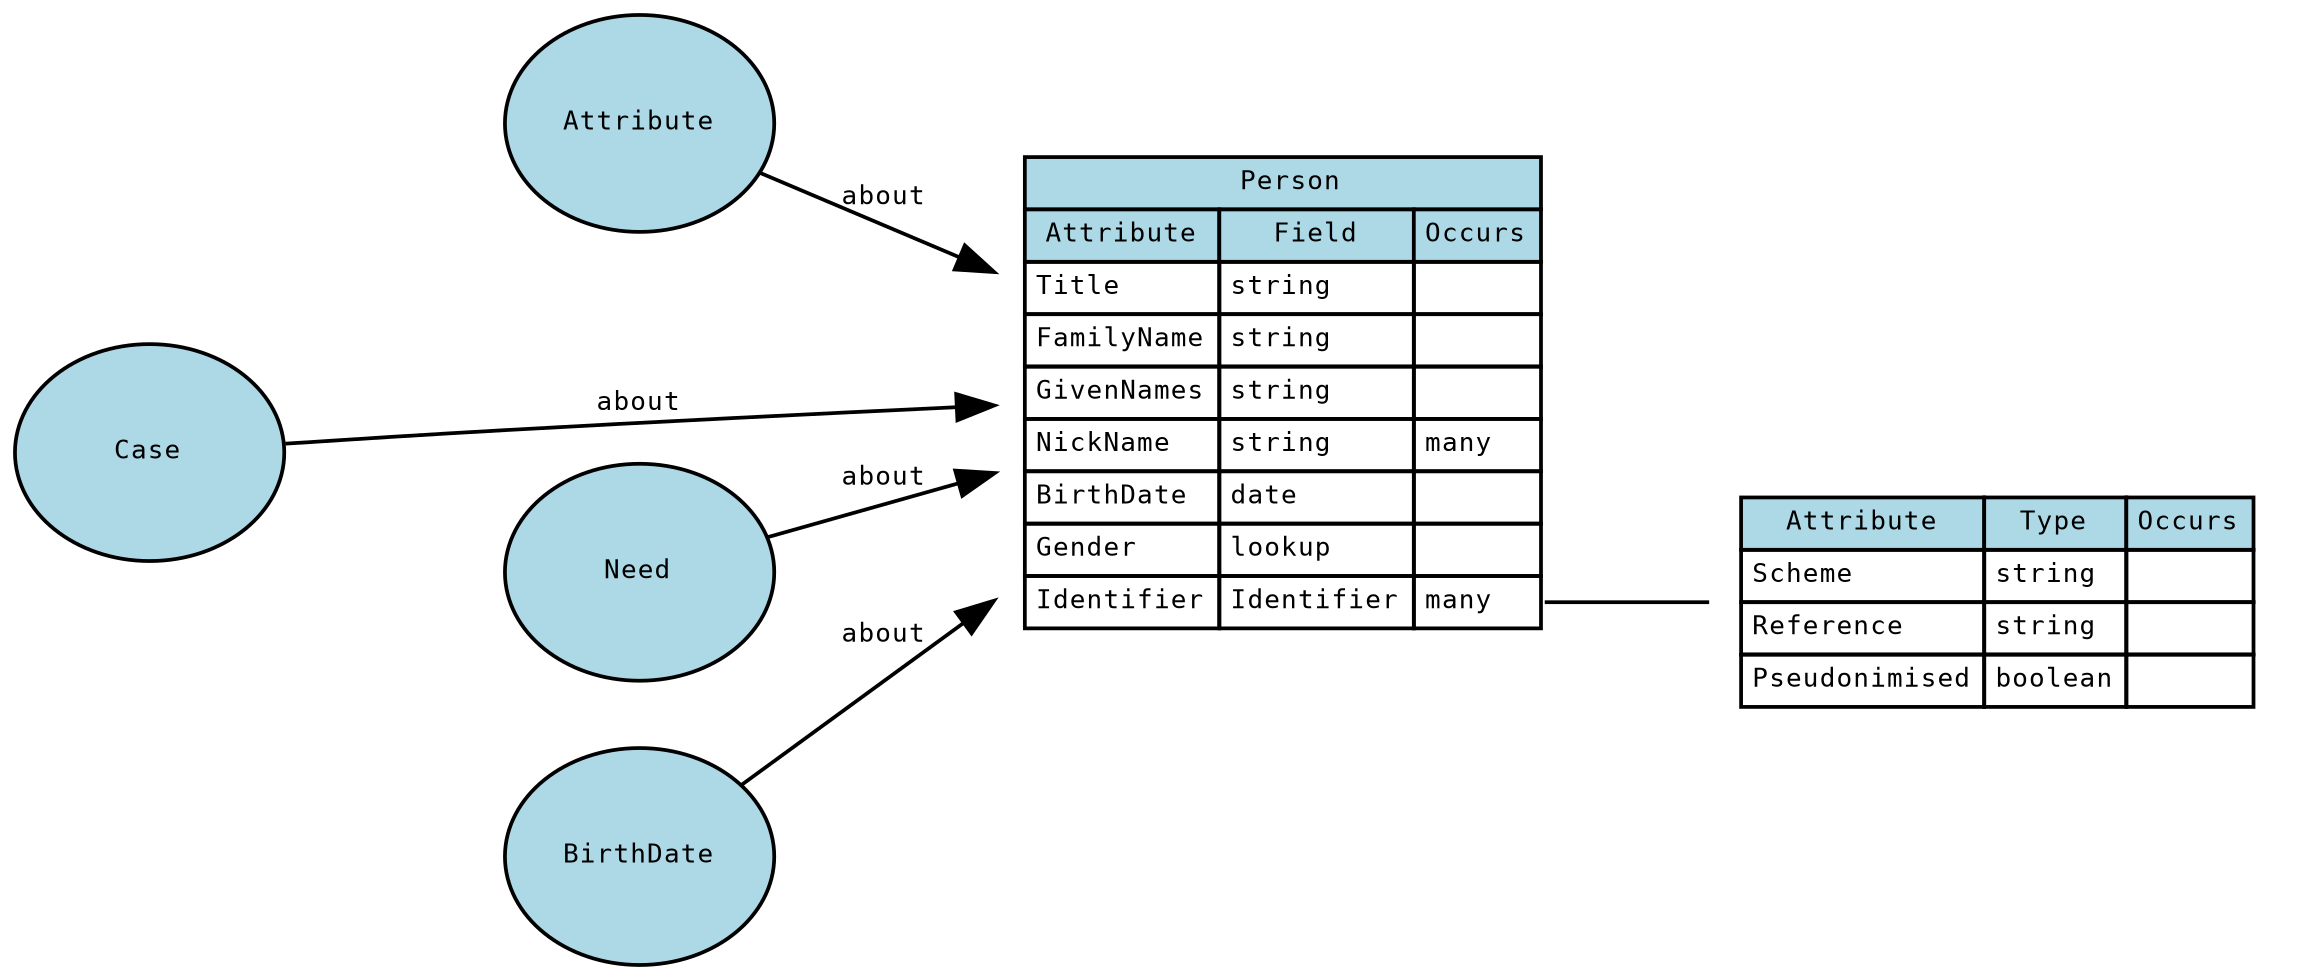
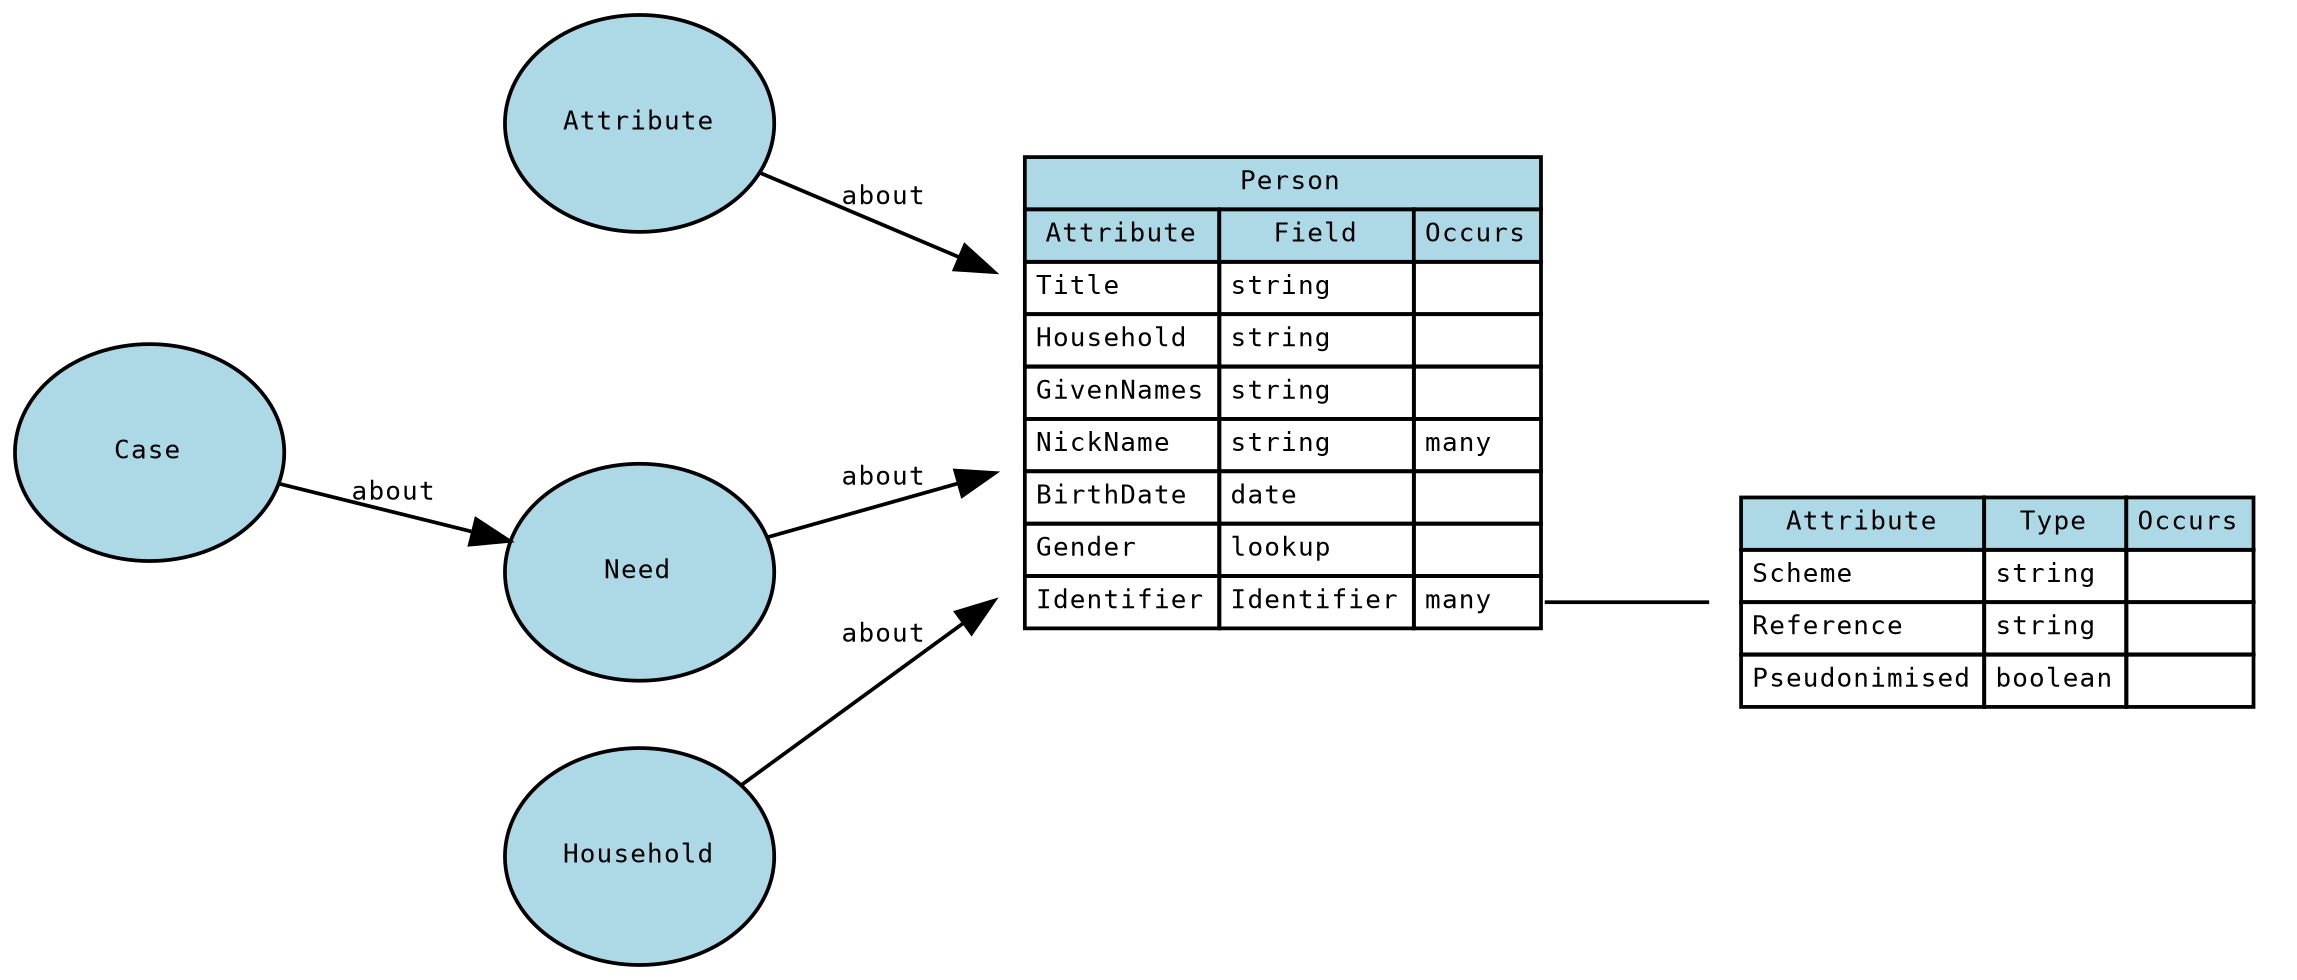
(1122, 338) -> (1113, 338)
(620, 424) -> (375, 508)
(640, 857) -> (640, 857)
